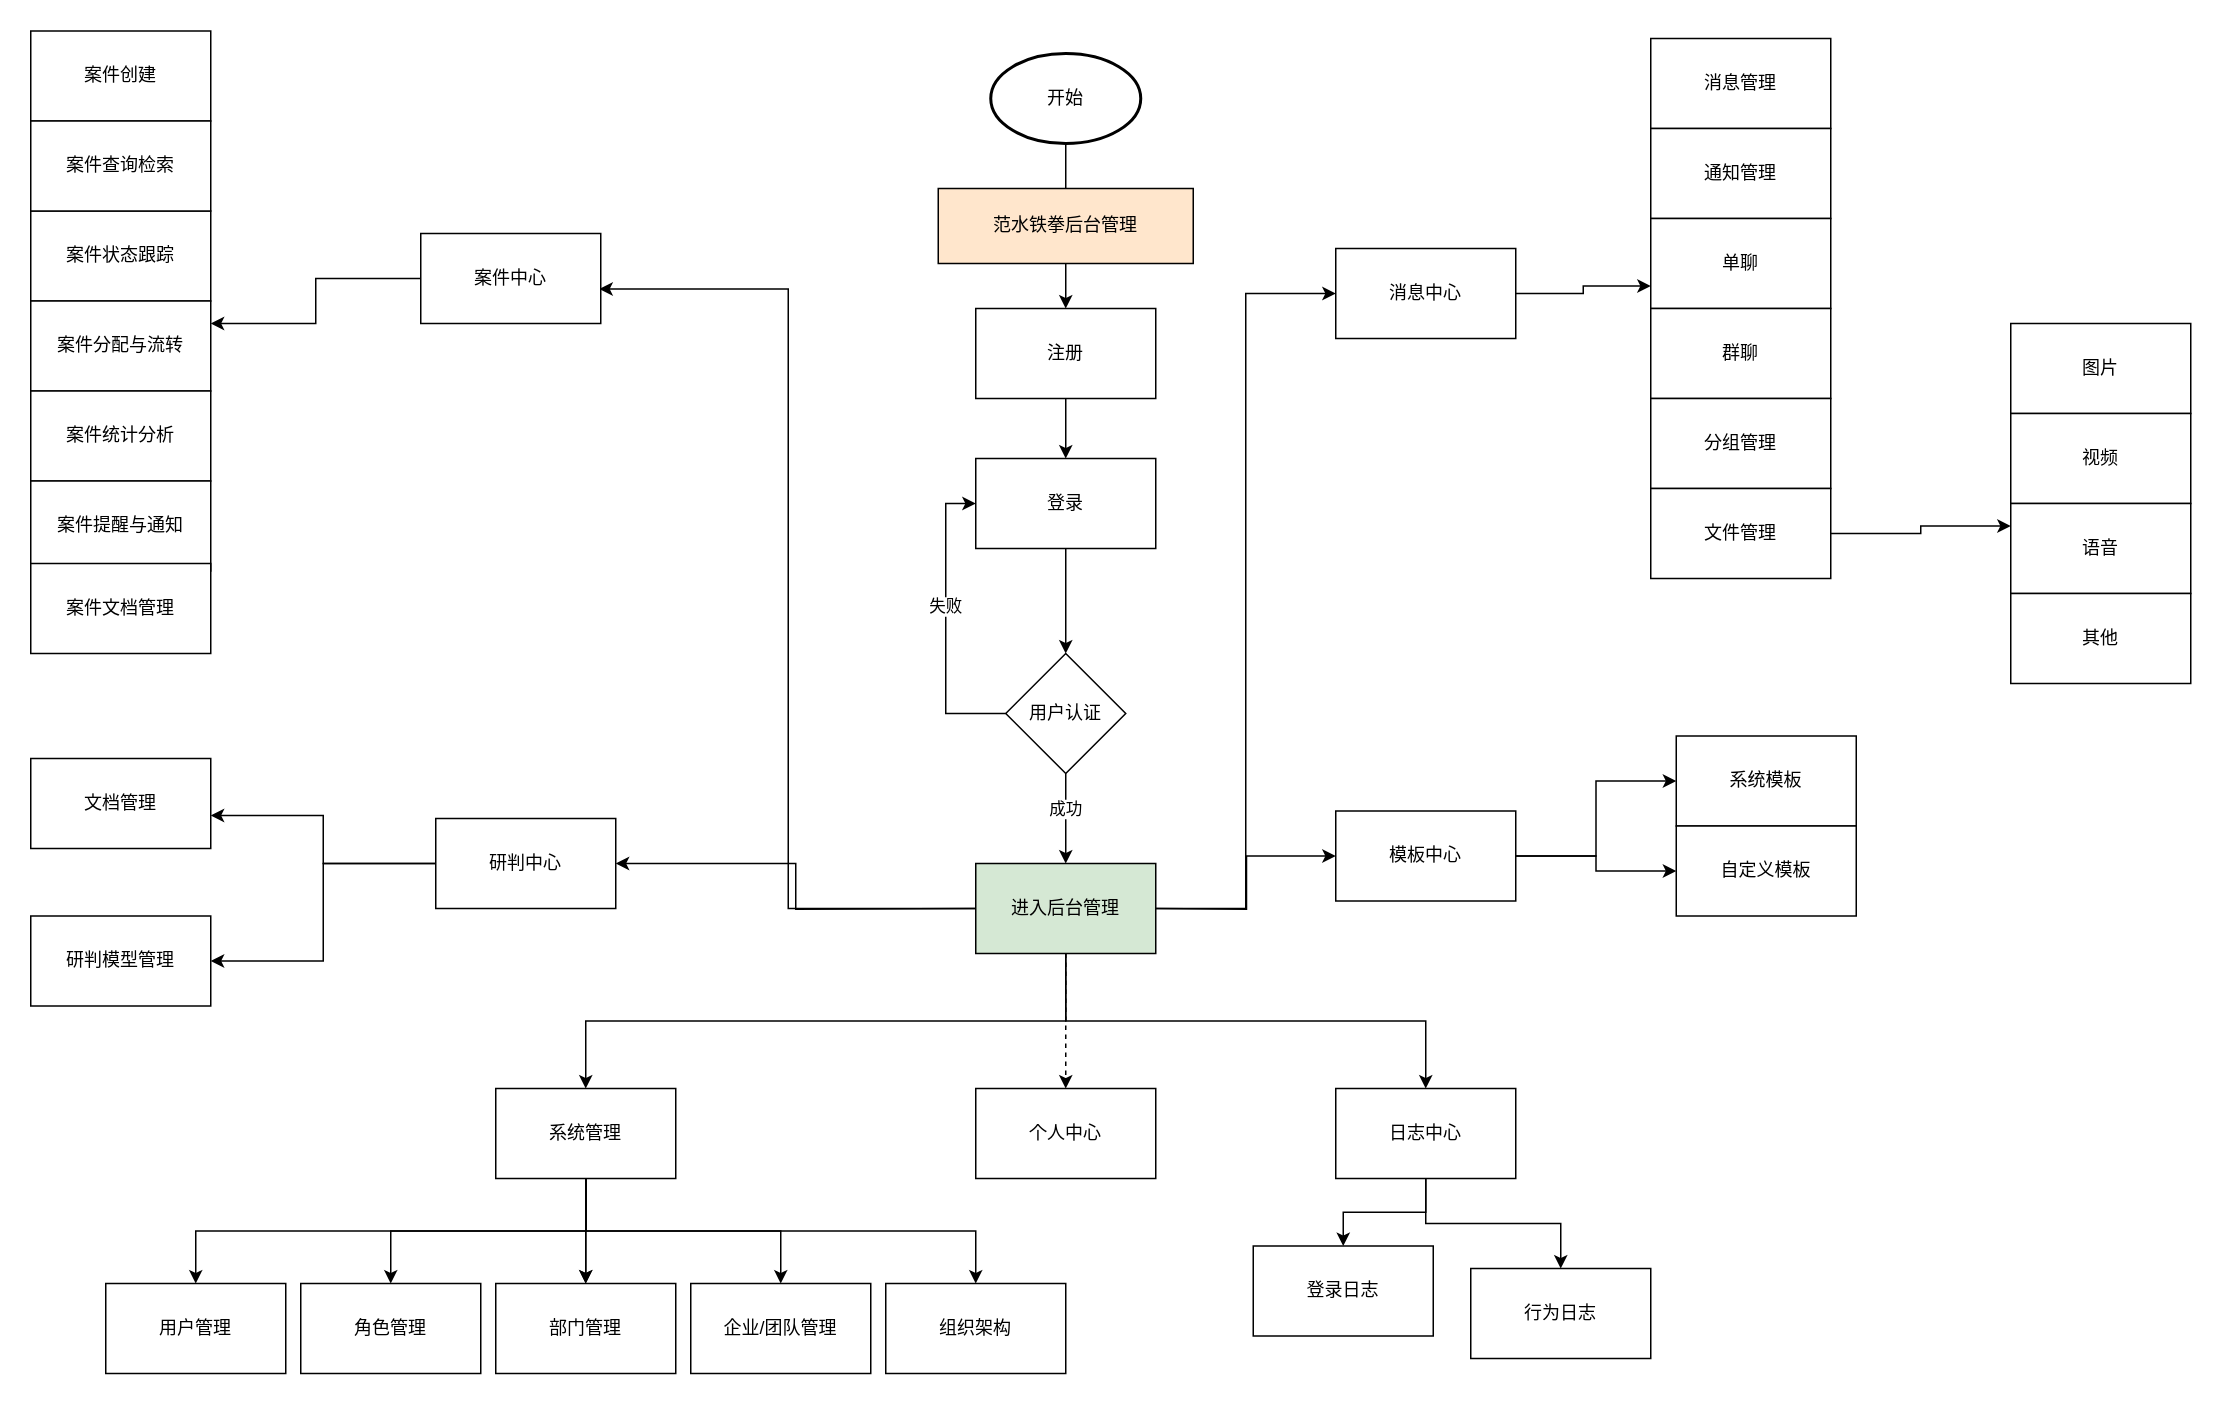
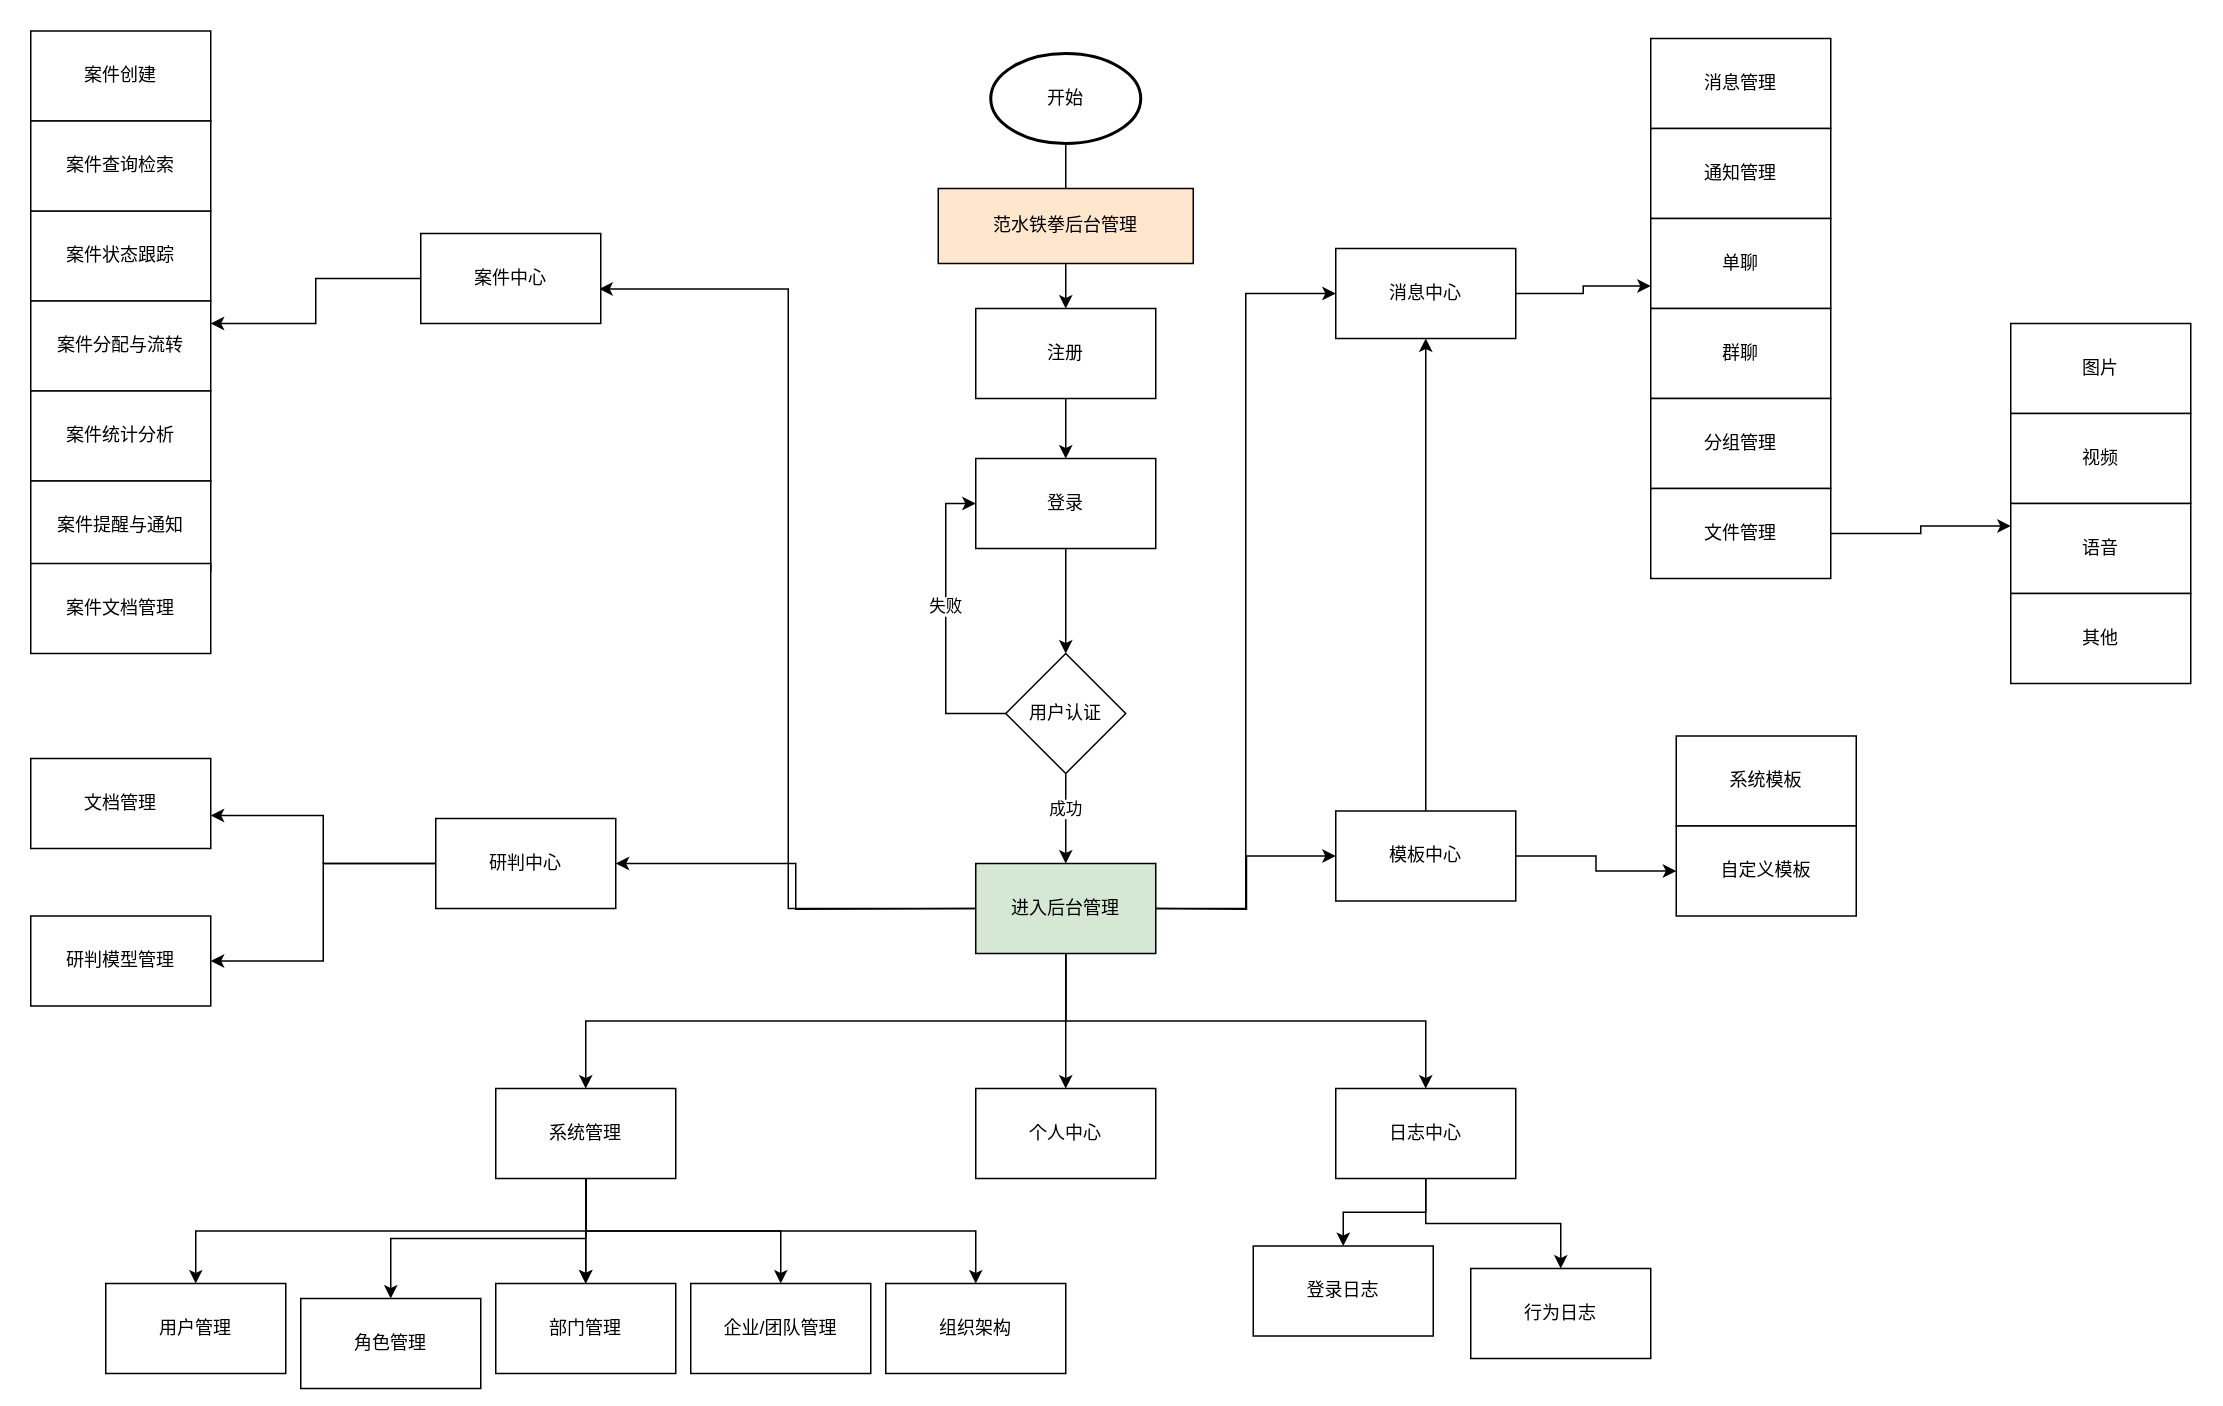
(1596, 782) -> (1426, 579)
(1066, 1051) -> (1066, 1051)
(391, 1328) -> (391, 1343)
